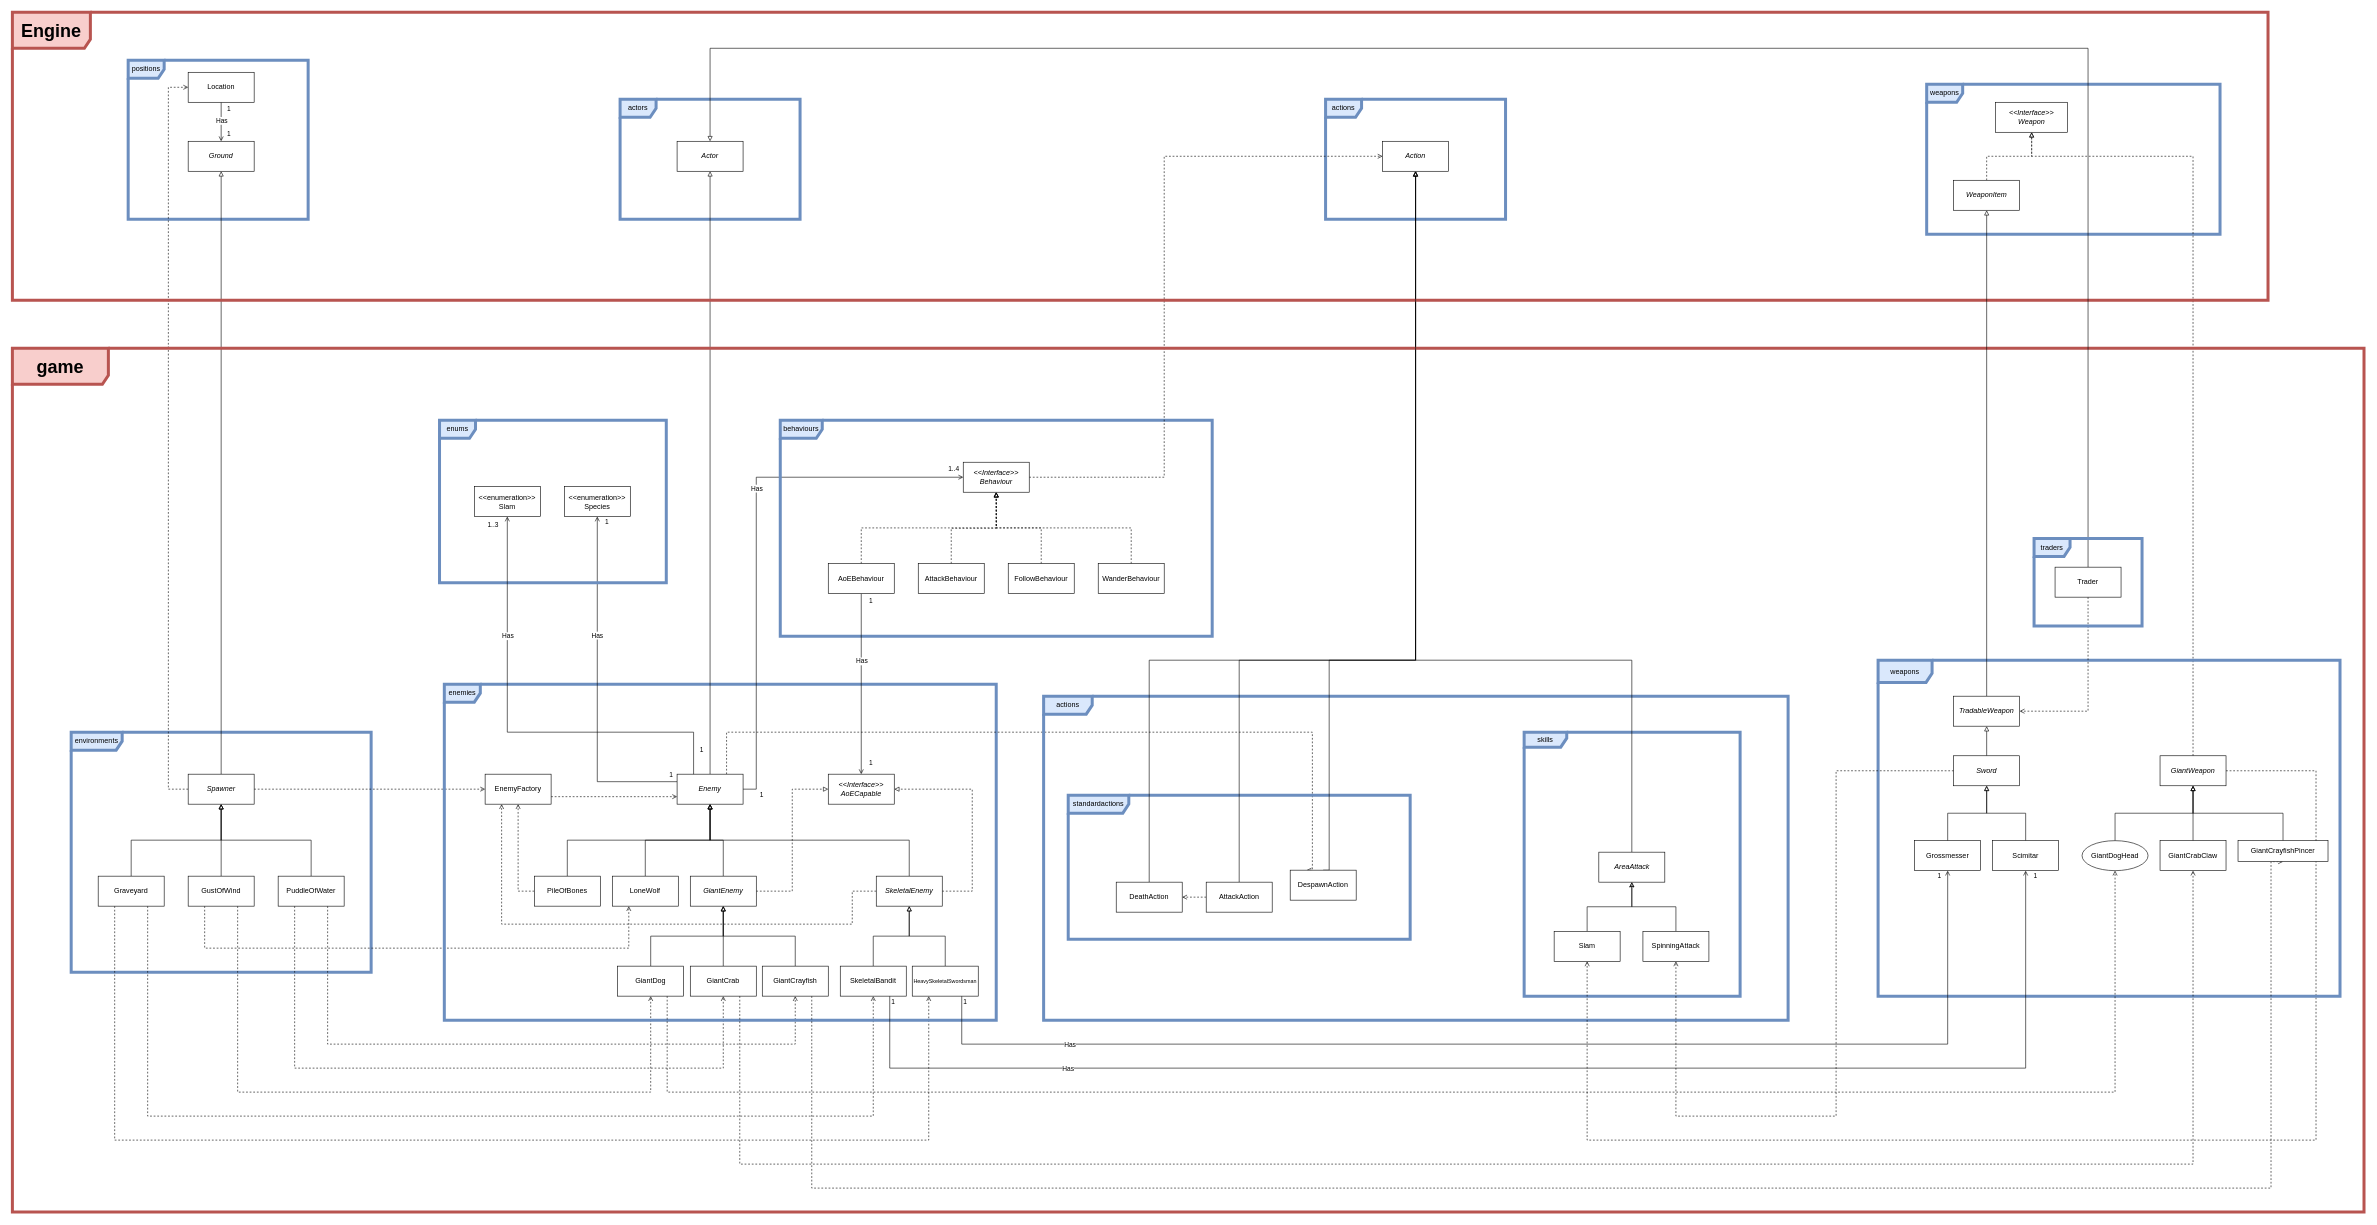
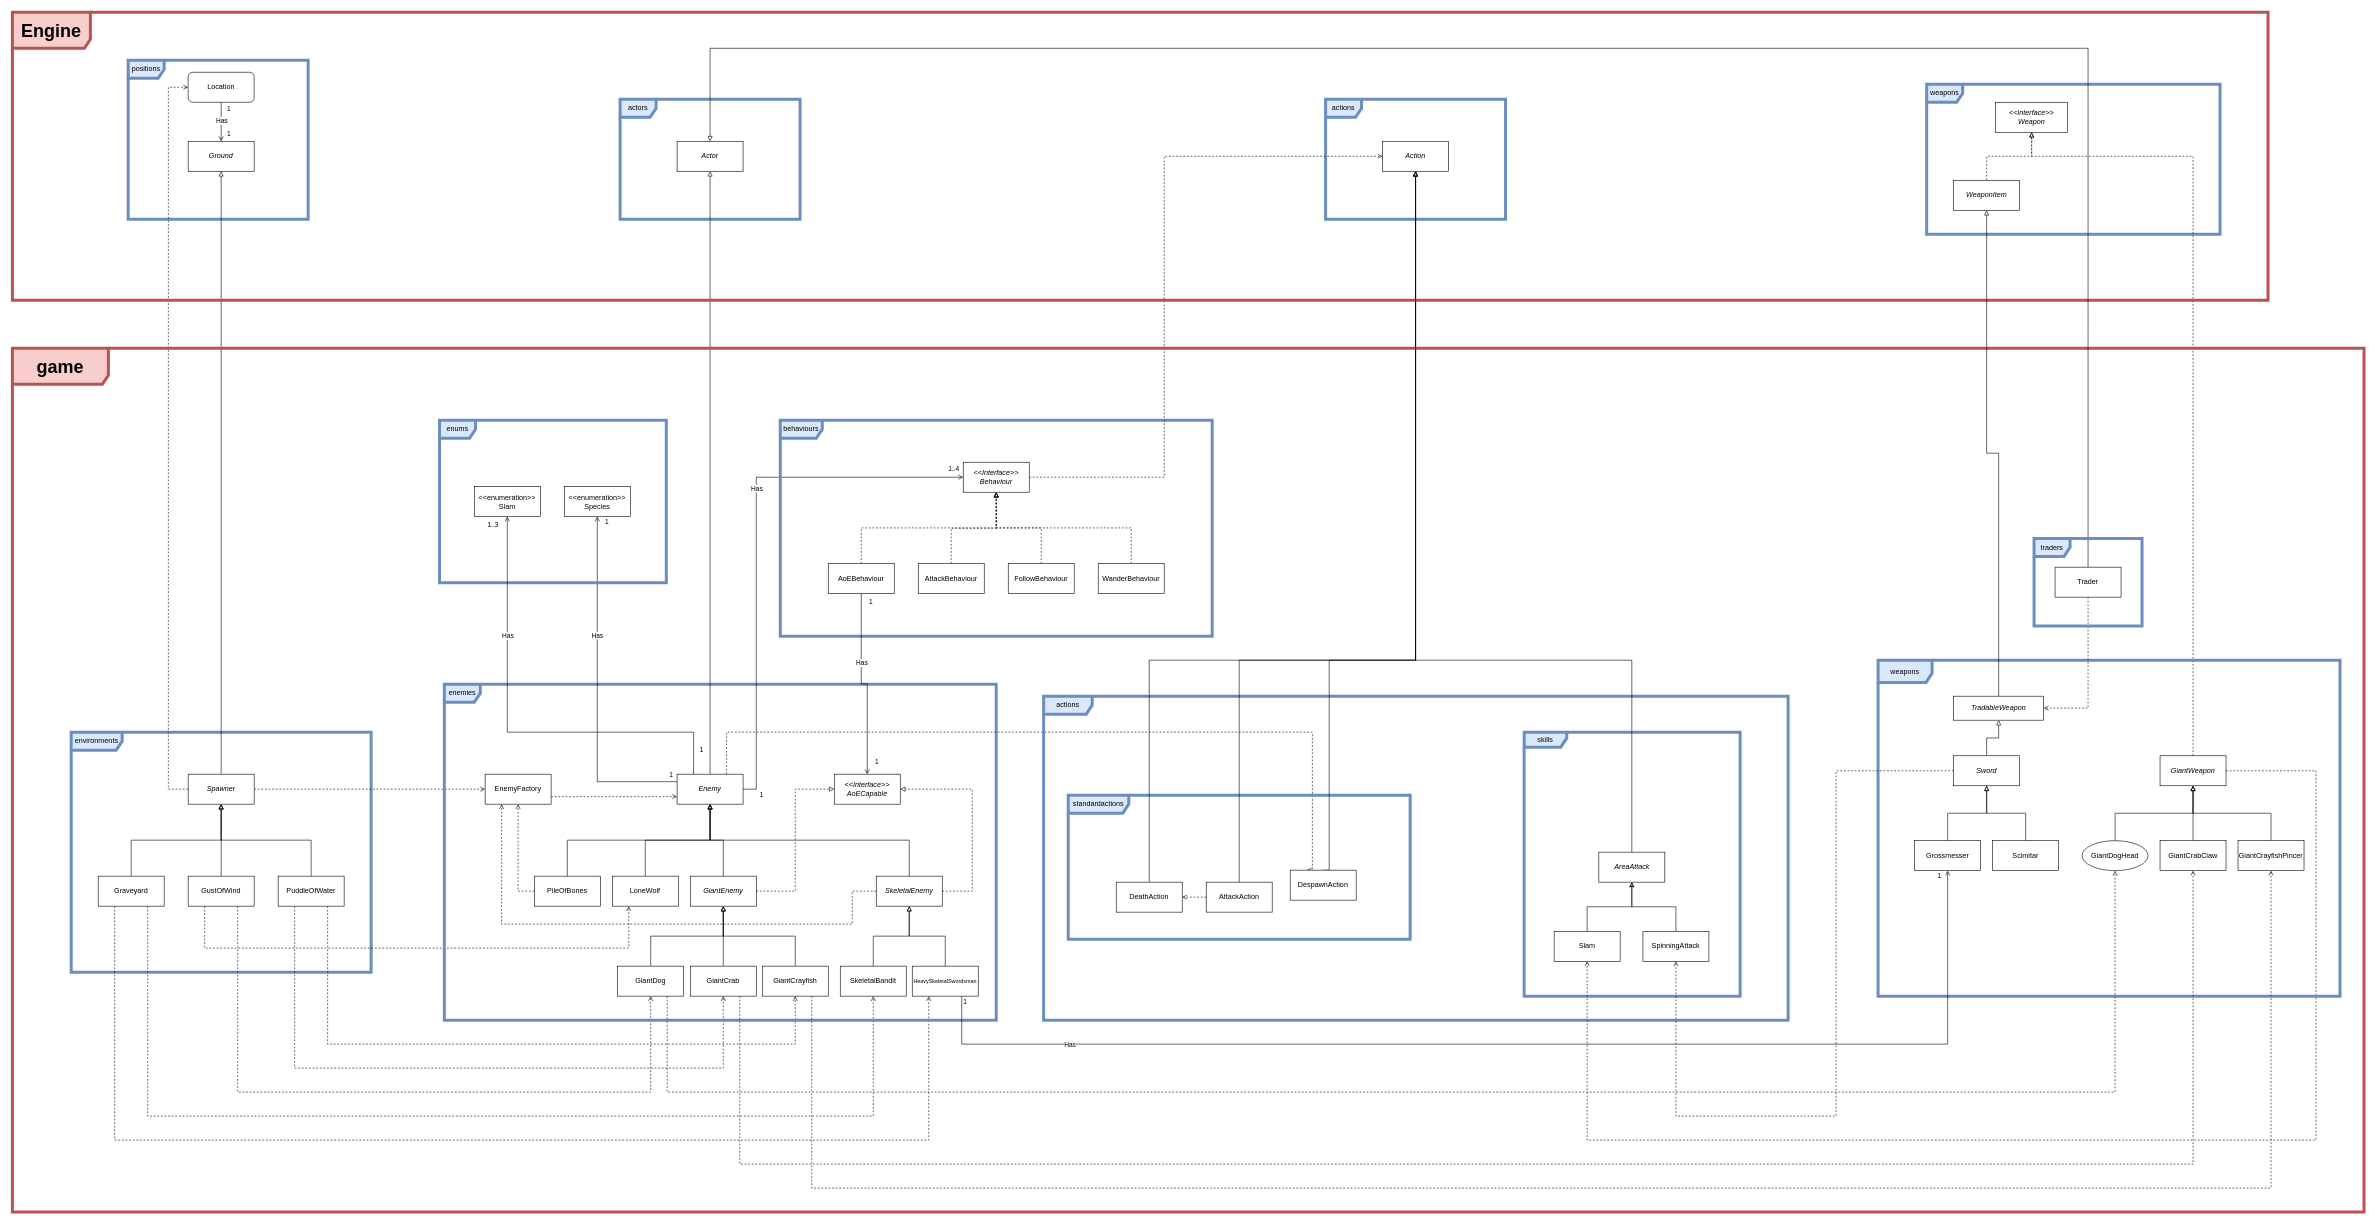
(221, 87) -> (221, 87)
(1987, 711) -> (1999, 708)
(861, 789) -> (867, 789)
(2283, 851) -> (2271, 856)
(1520, 1068) -> none
